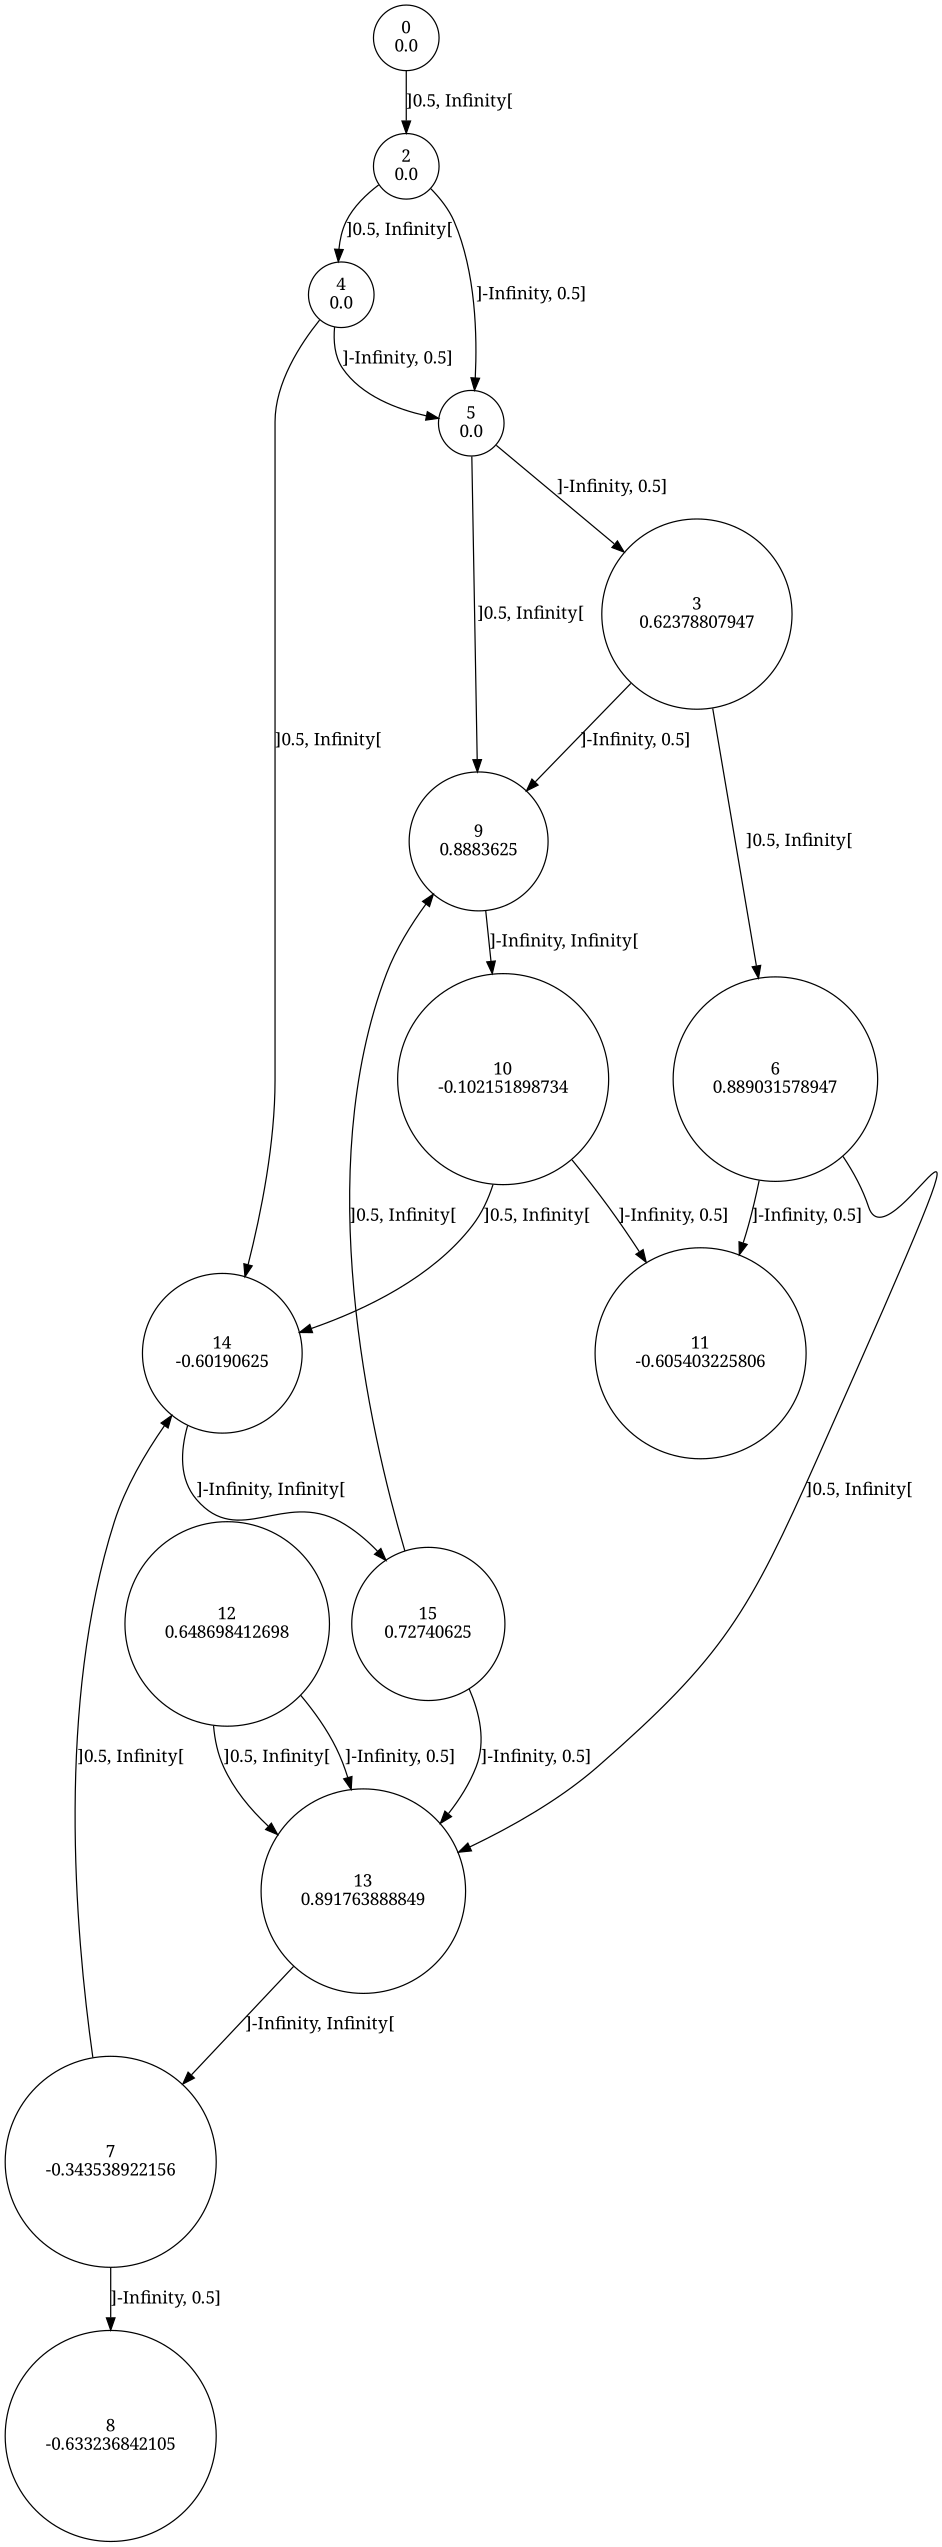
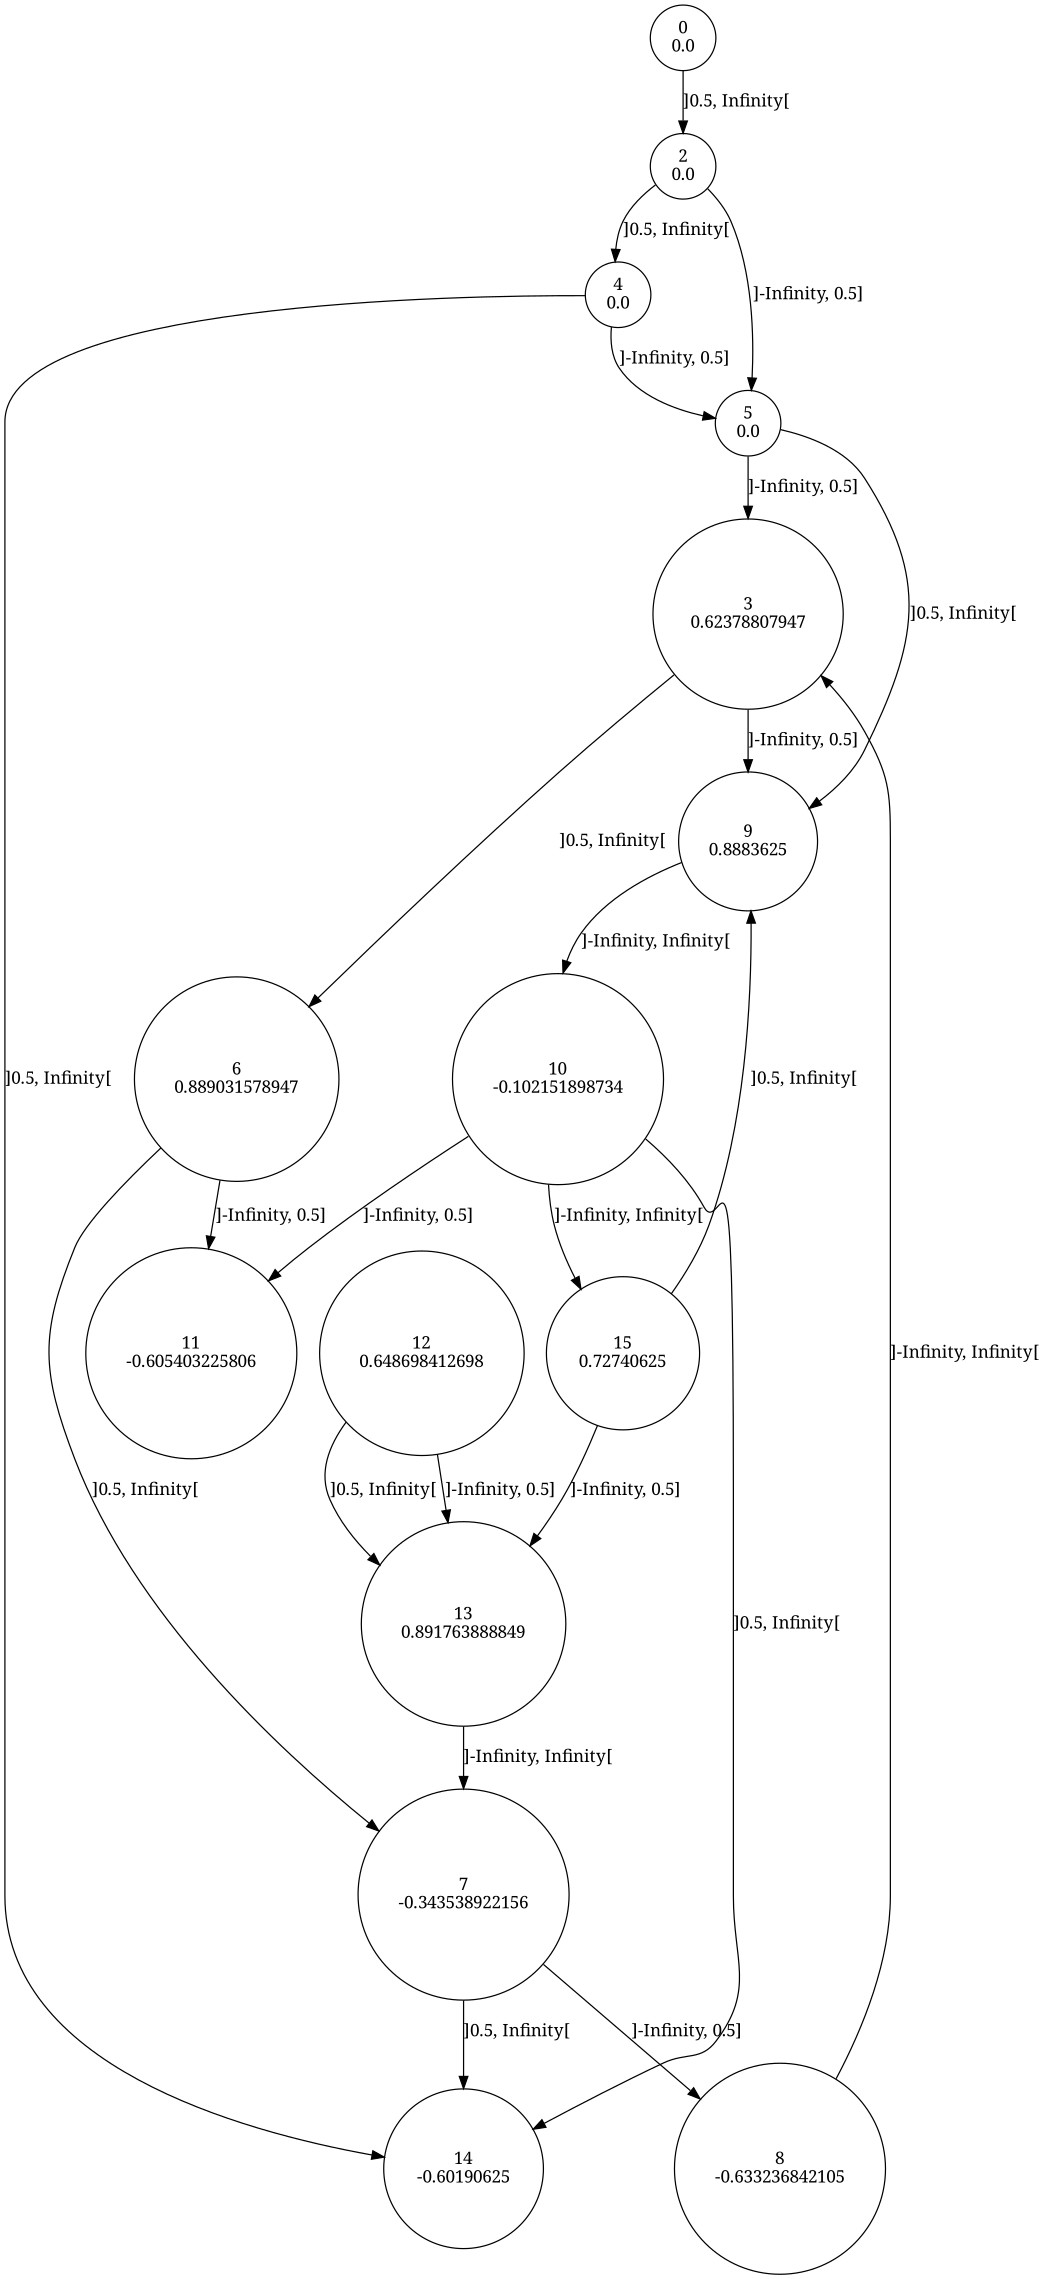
none -> (890, 1378)
(801, 1496) -> (100, 1515)
(251, 1519) -> (556, 1233)
